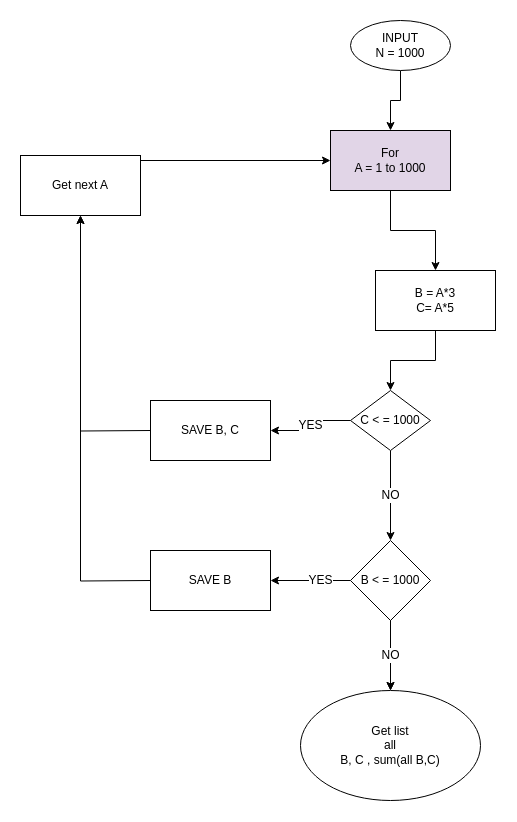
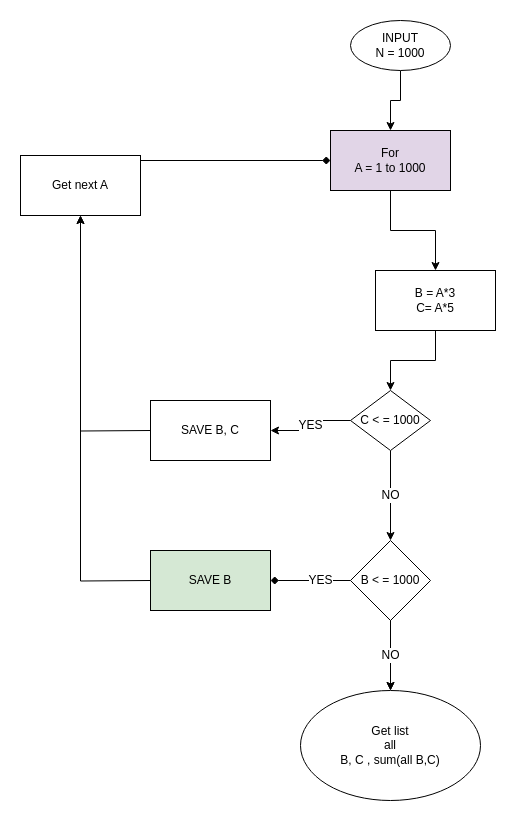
(322, 161) -> (322, 161)
(211, 581) -> (211, 581)
(278, 581) -> (279, 581)
